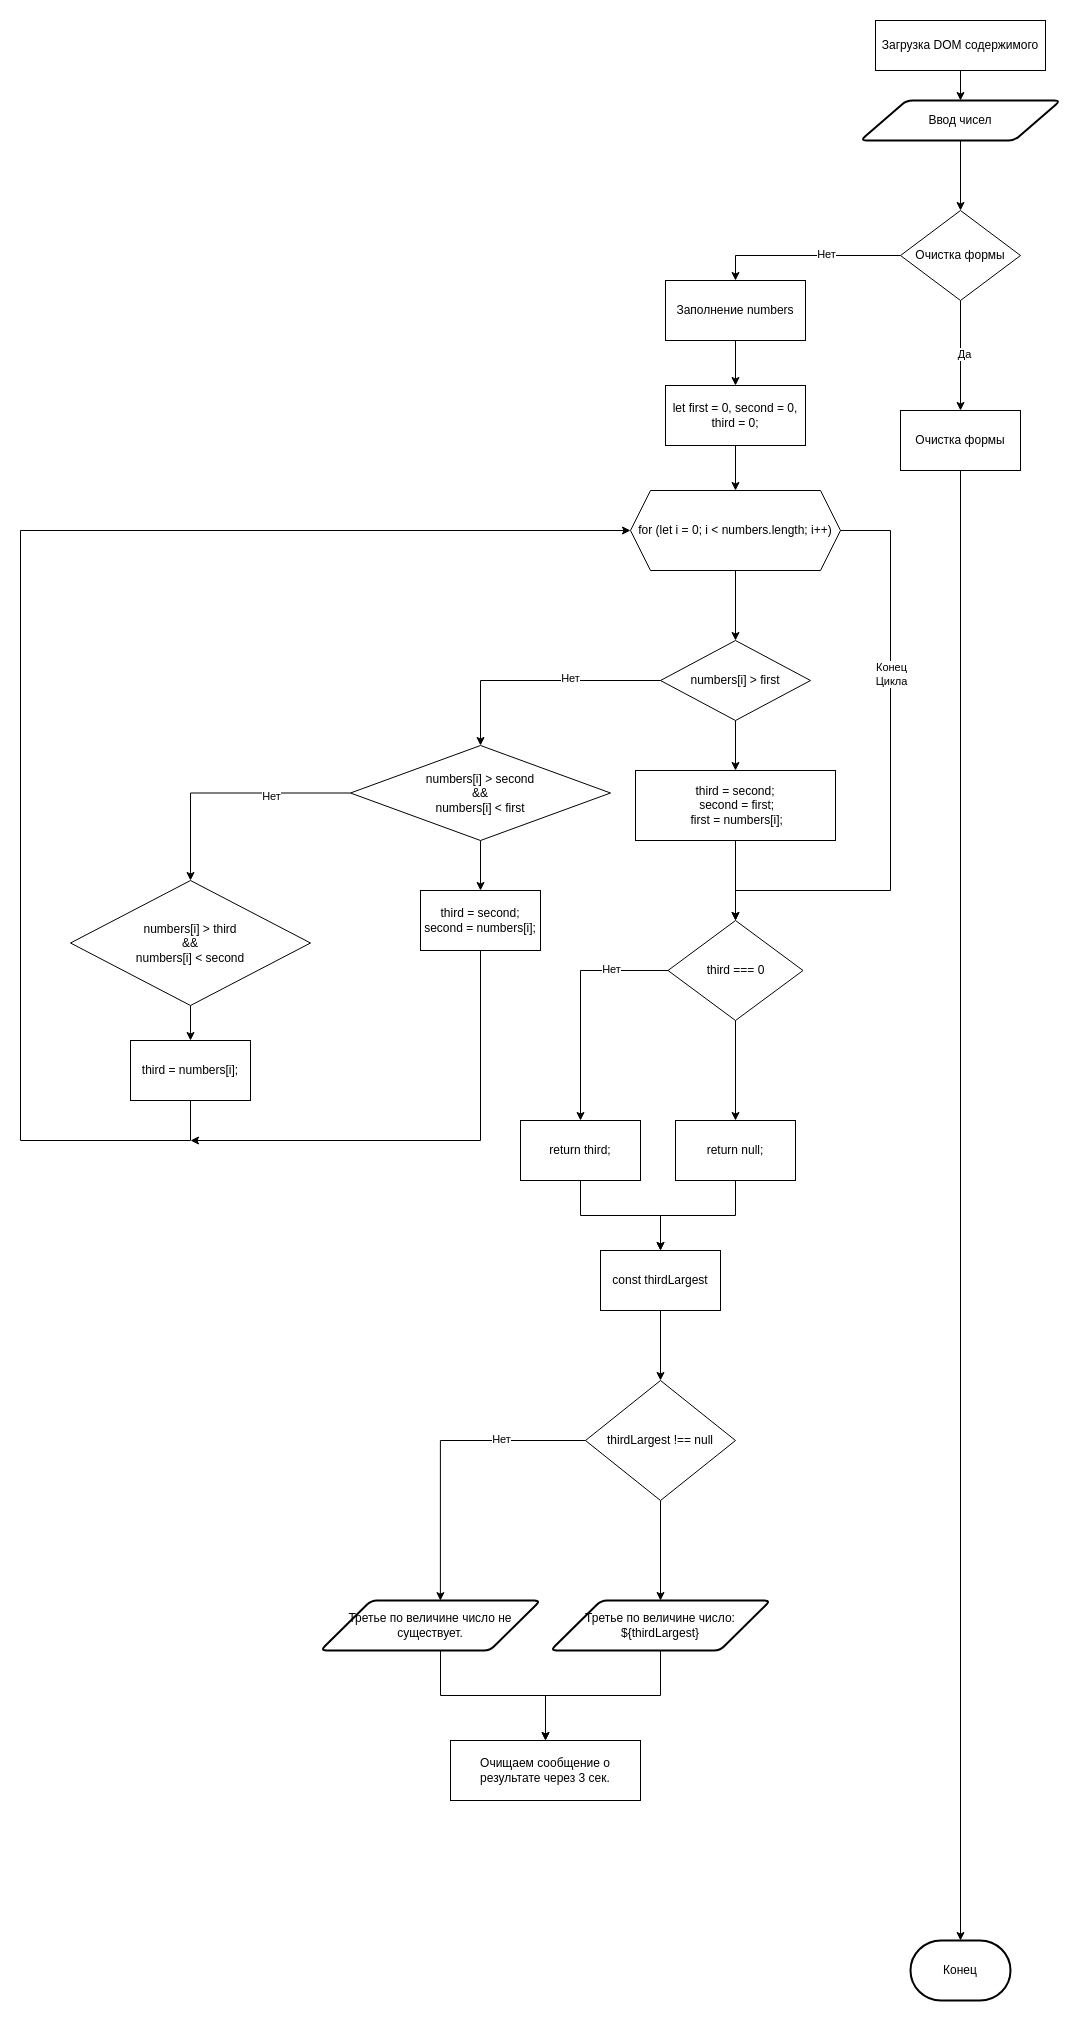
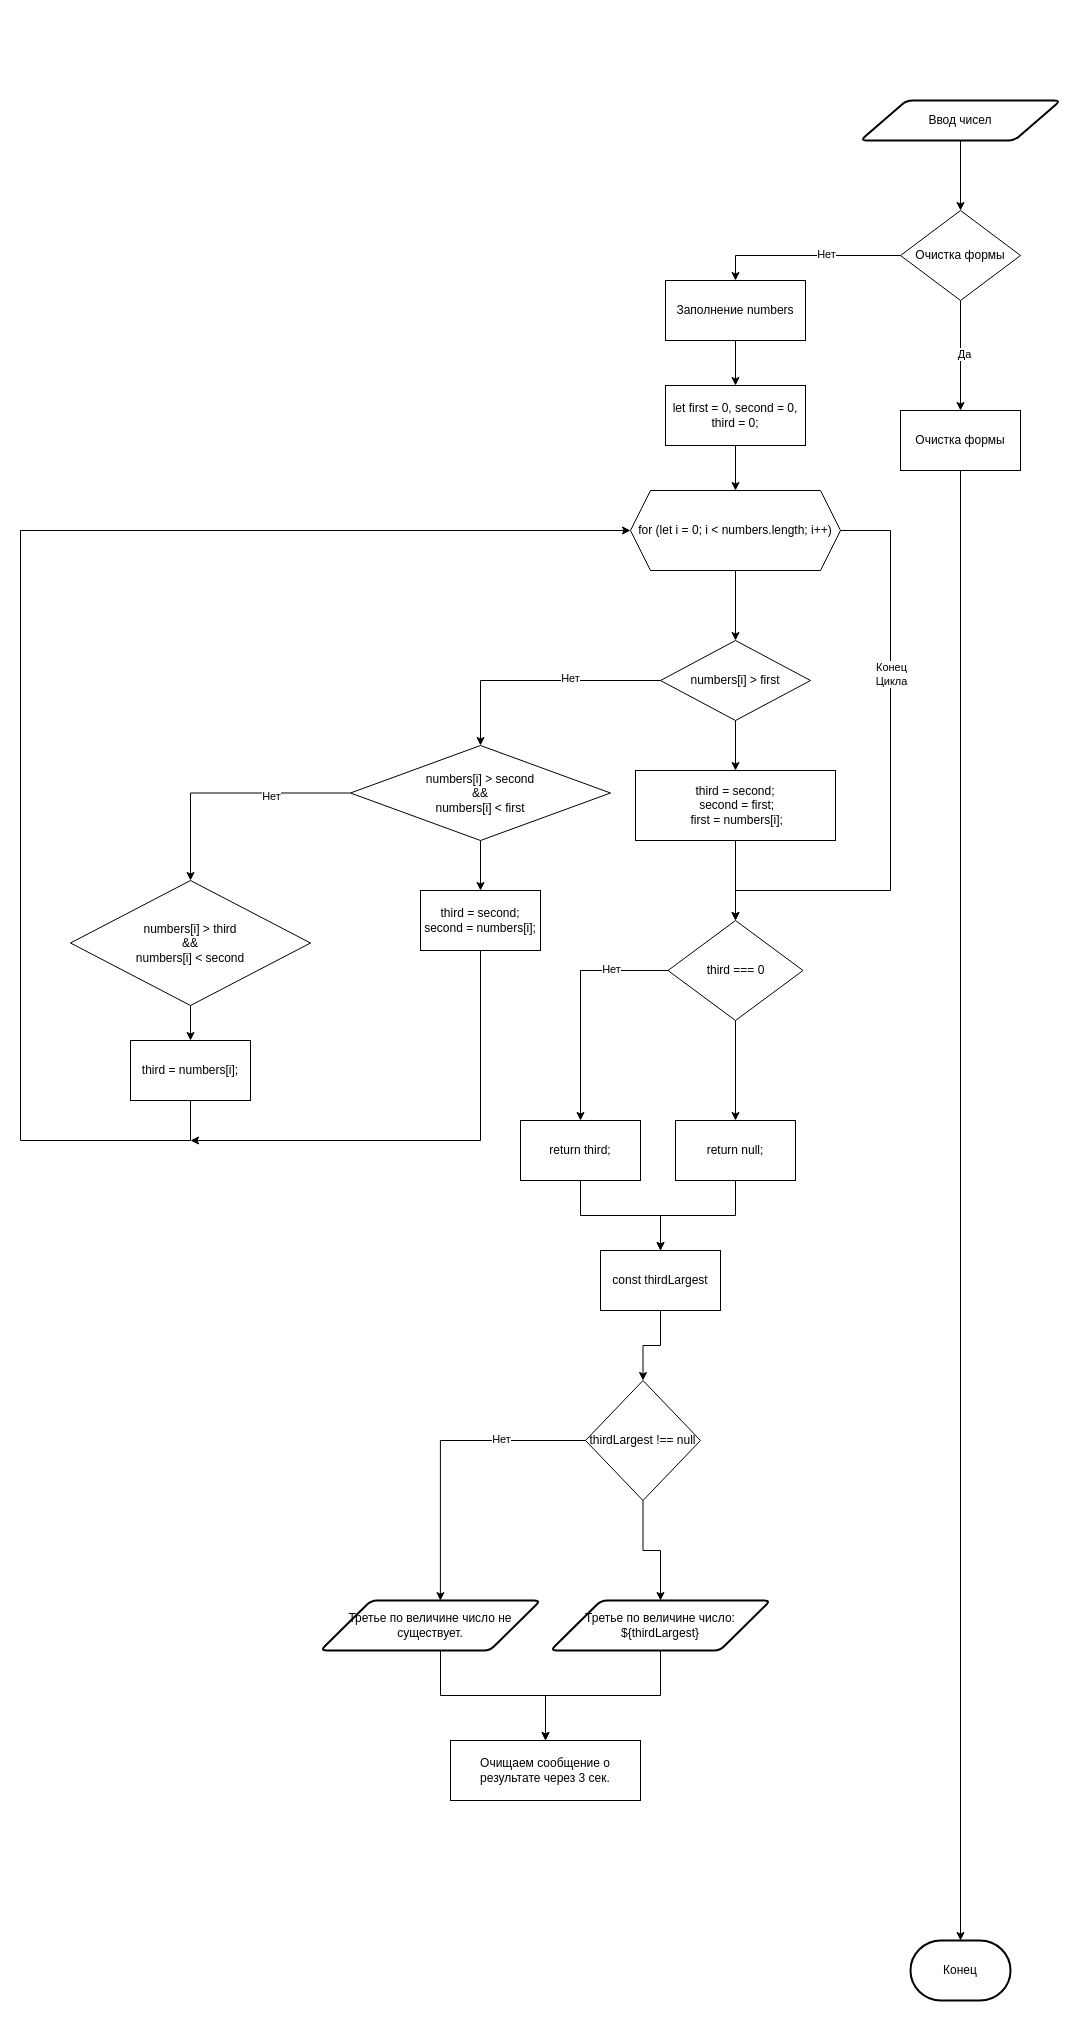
(961, 46) -> none
(961, 90) -> none
(661, 1441) -> (643, 1441)
